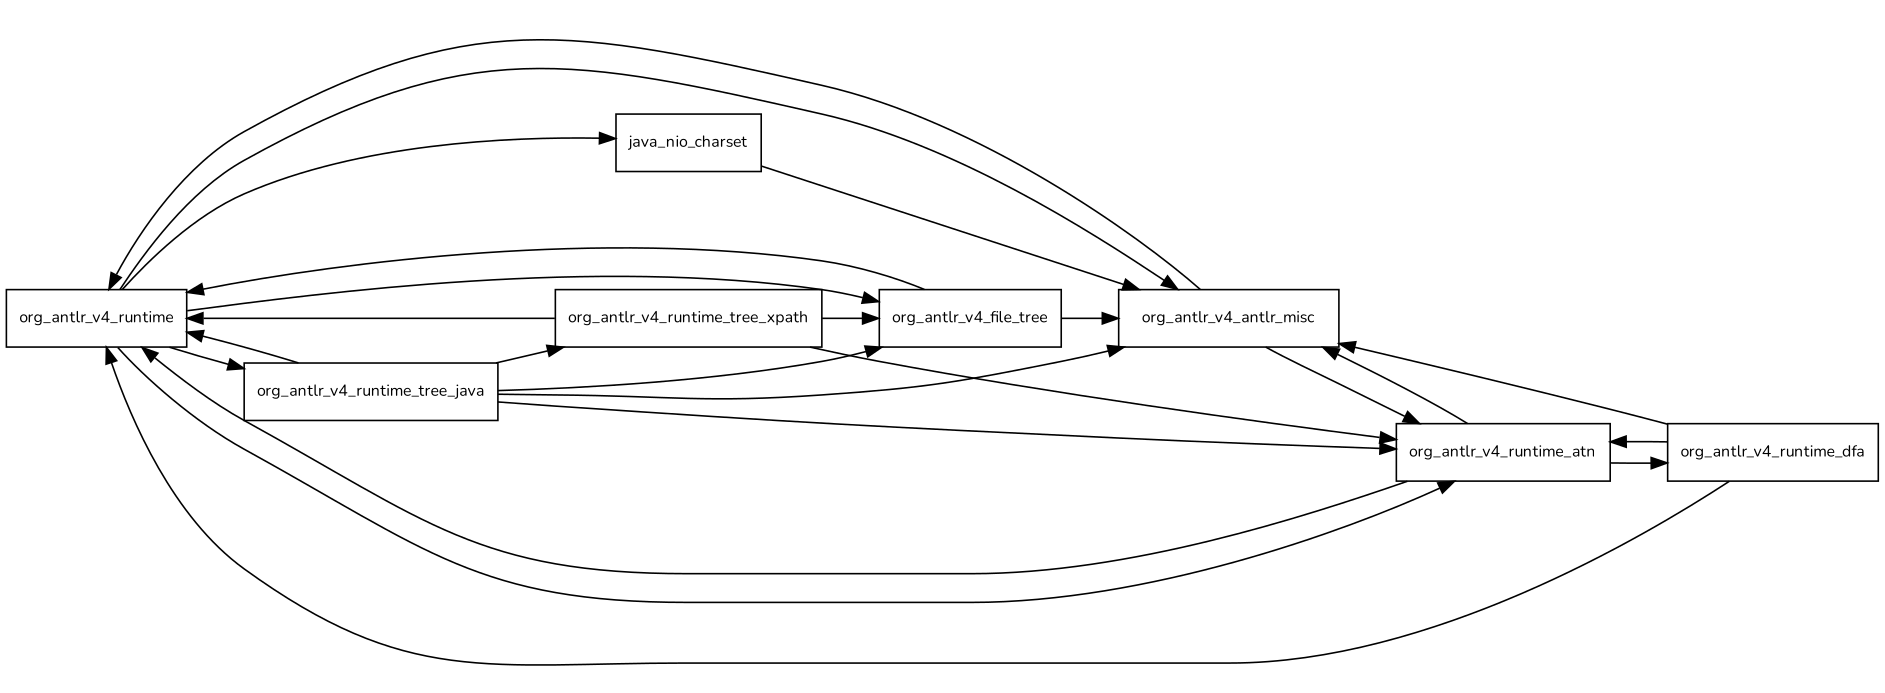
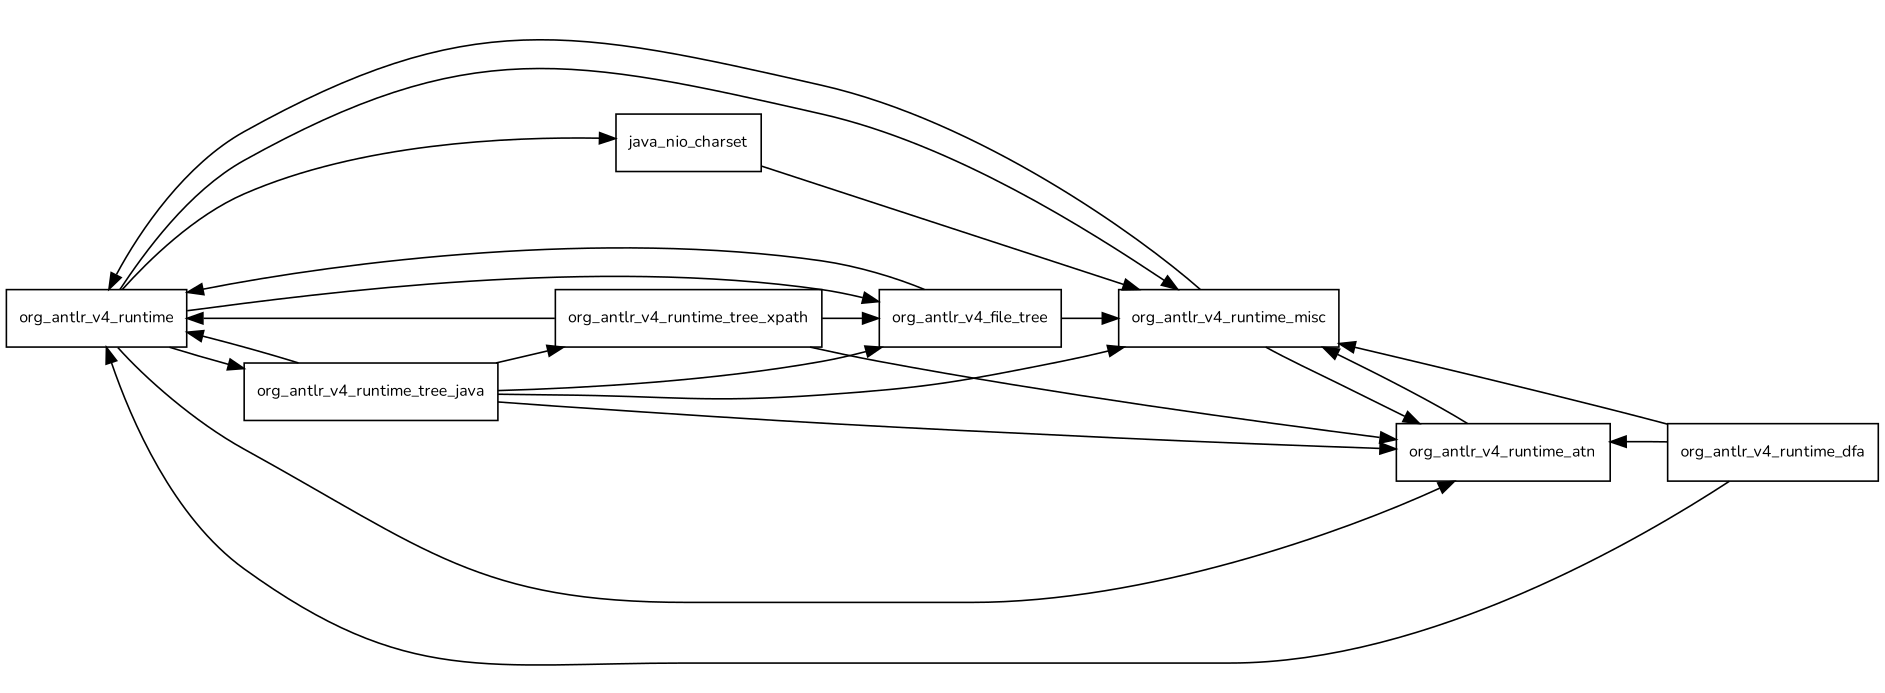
(1229, 318) -> (1229, 318)
(1631, 463) -> none
(760, 574) -> none
